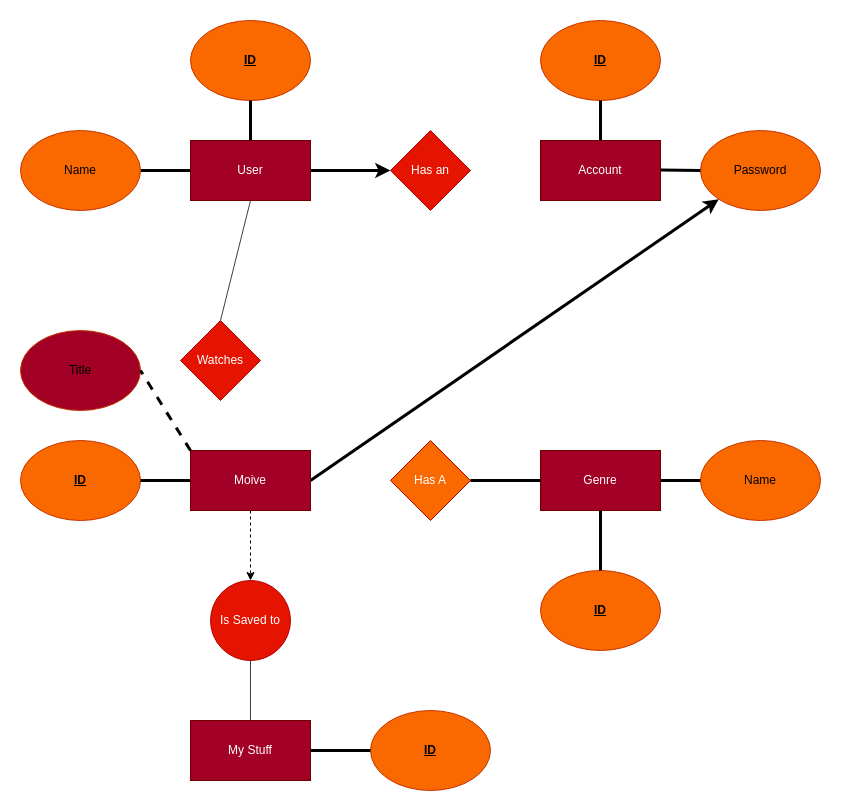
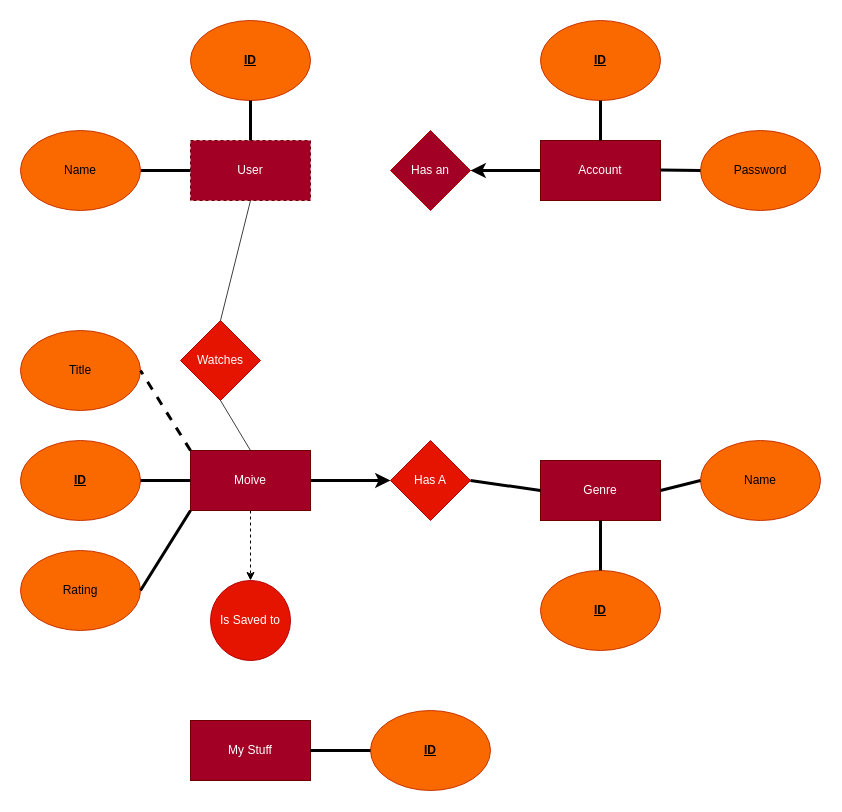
(251, 171) -> (251, 171)
(345, 171) -> none
(431, 171) -> (431, 171)
none -> (511, 171)
(510, 343) -> (345, 481)
(81, 371) -> (81, 371)
none -> (236, 426)
(431, 481) -> (431, 481)
(601, 481) -> (601, 491)
none -> (166, 551)
none -> (81, 591)
(251, 691) -> none
